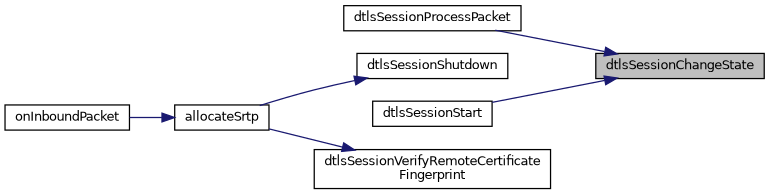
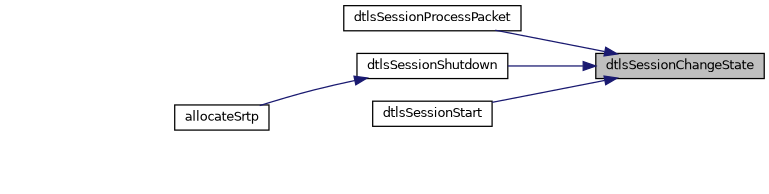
none -> (545, 66)
(67, 118) -> none
(432, 169) -> none
